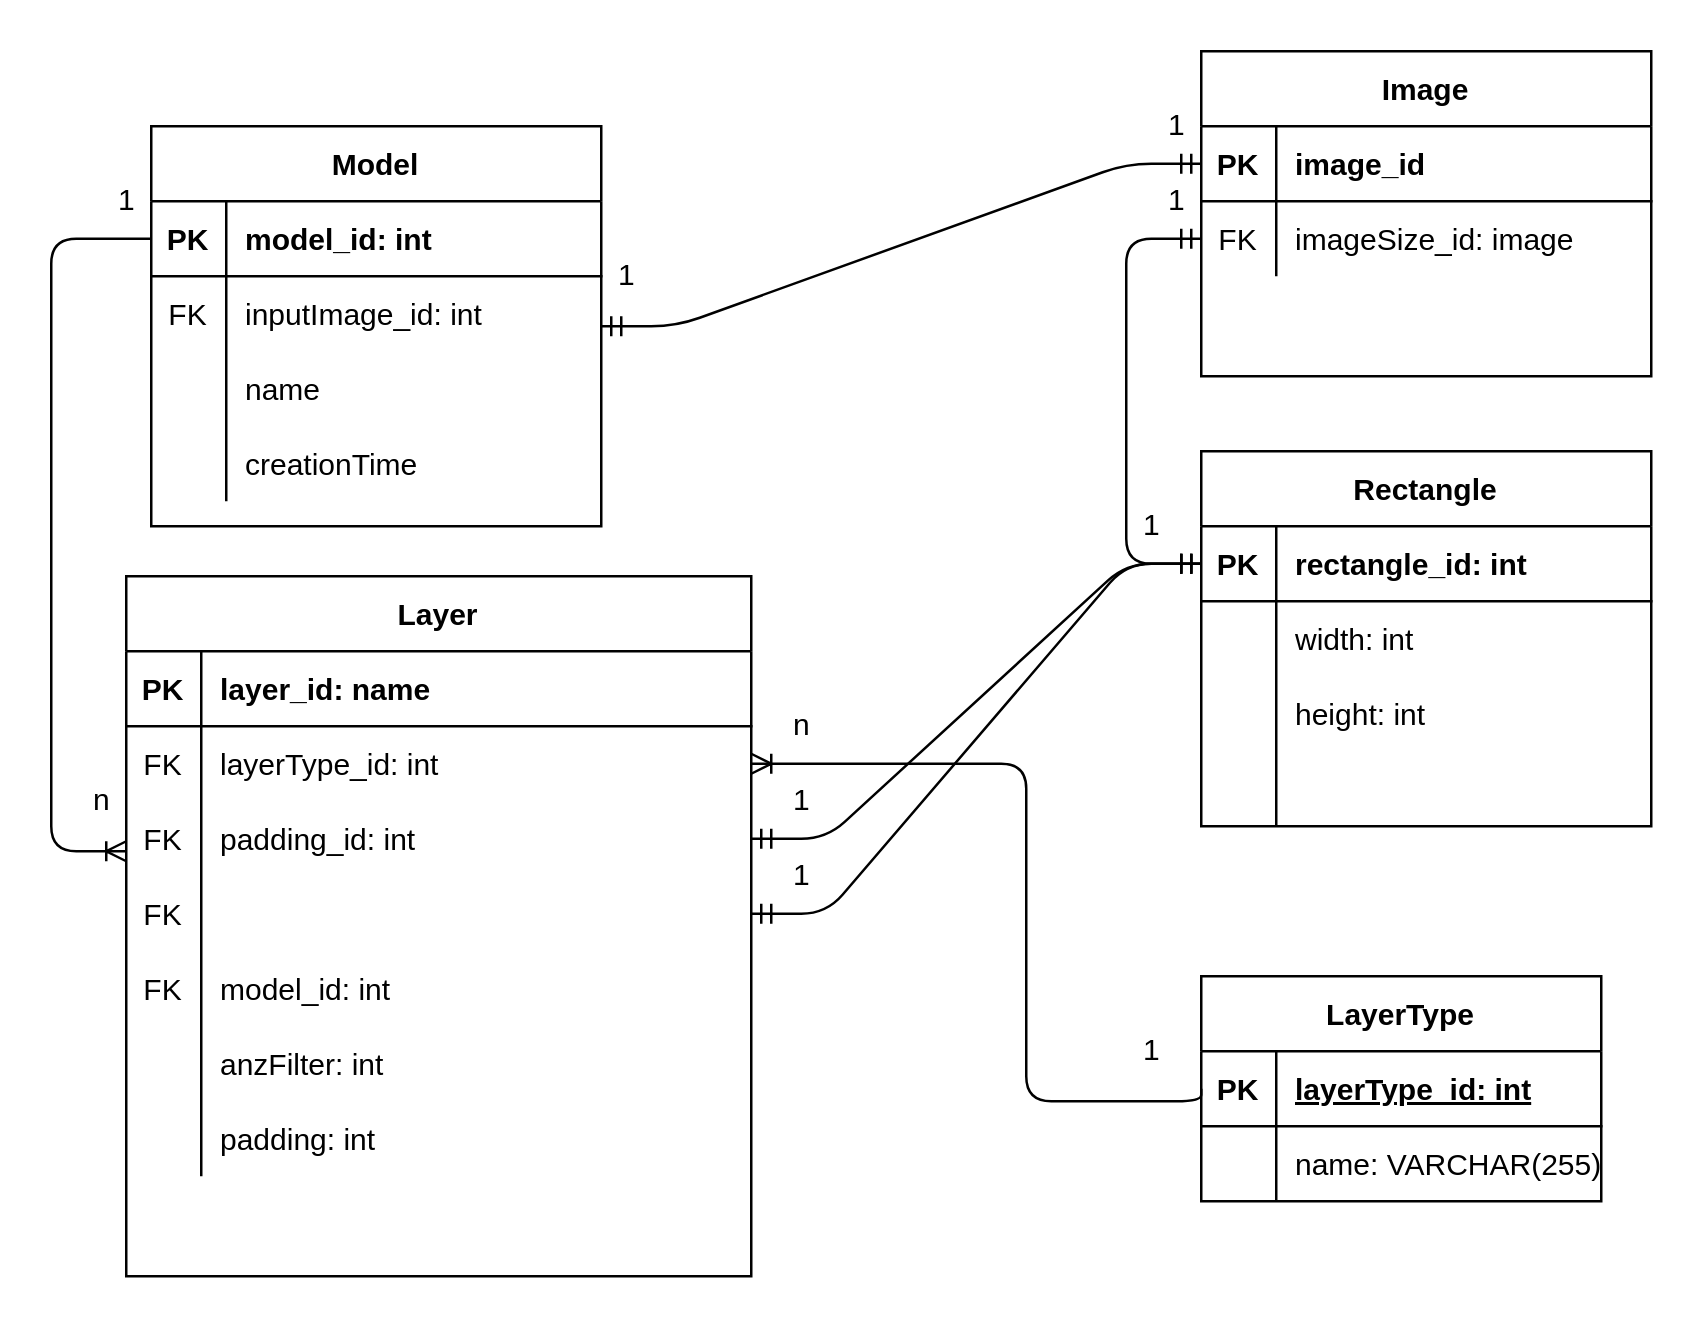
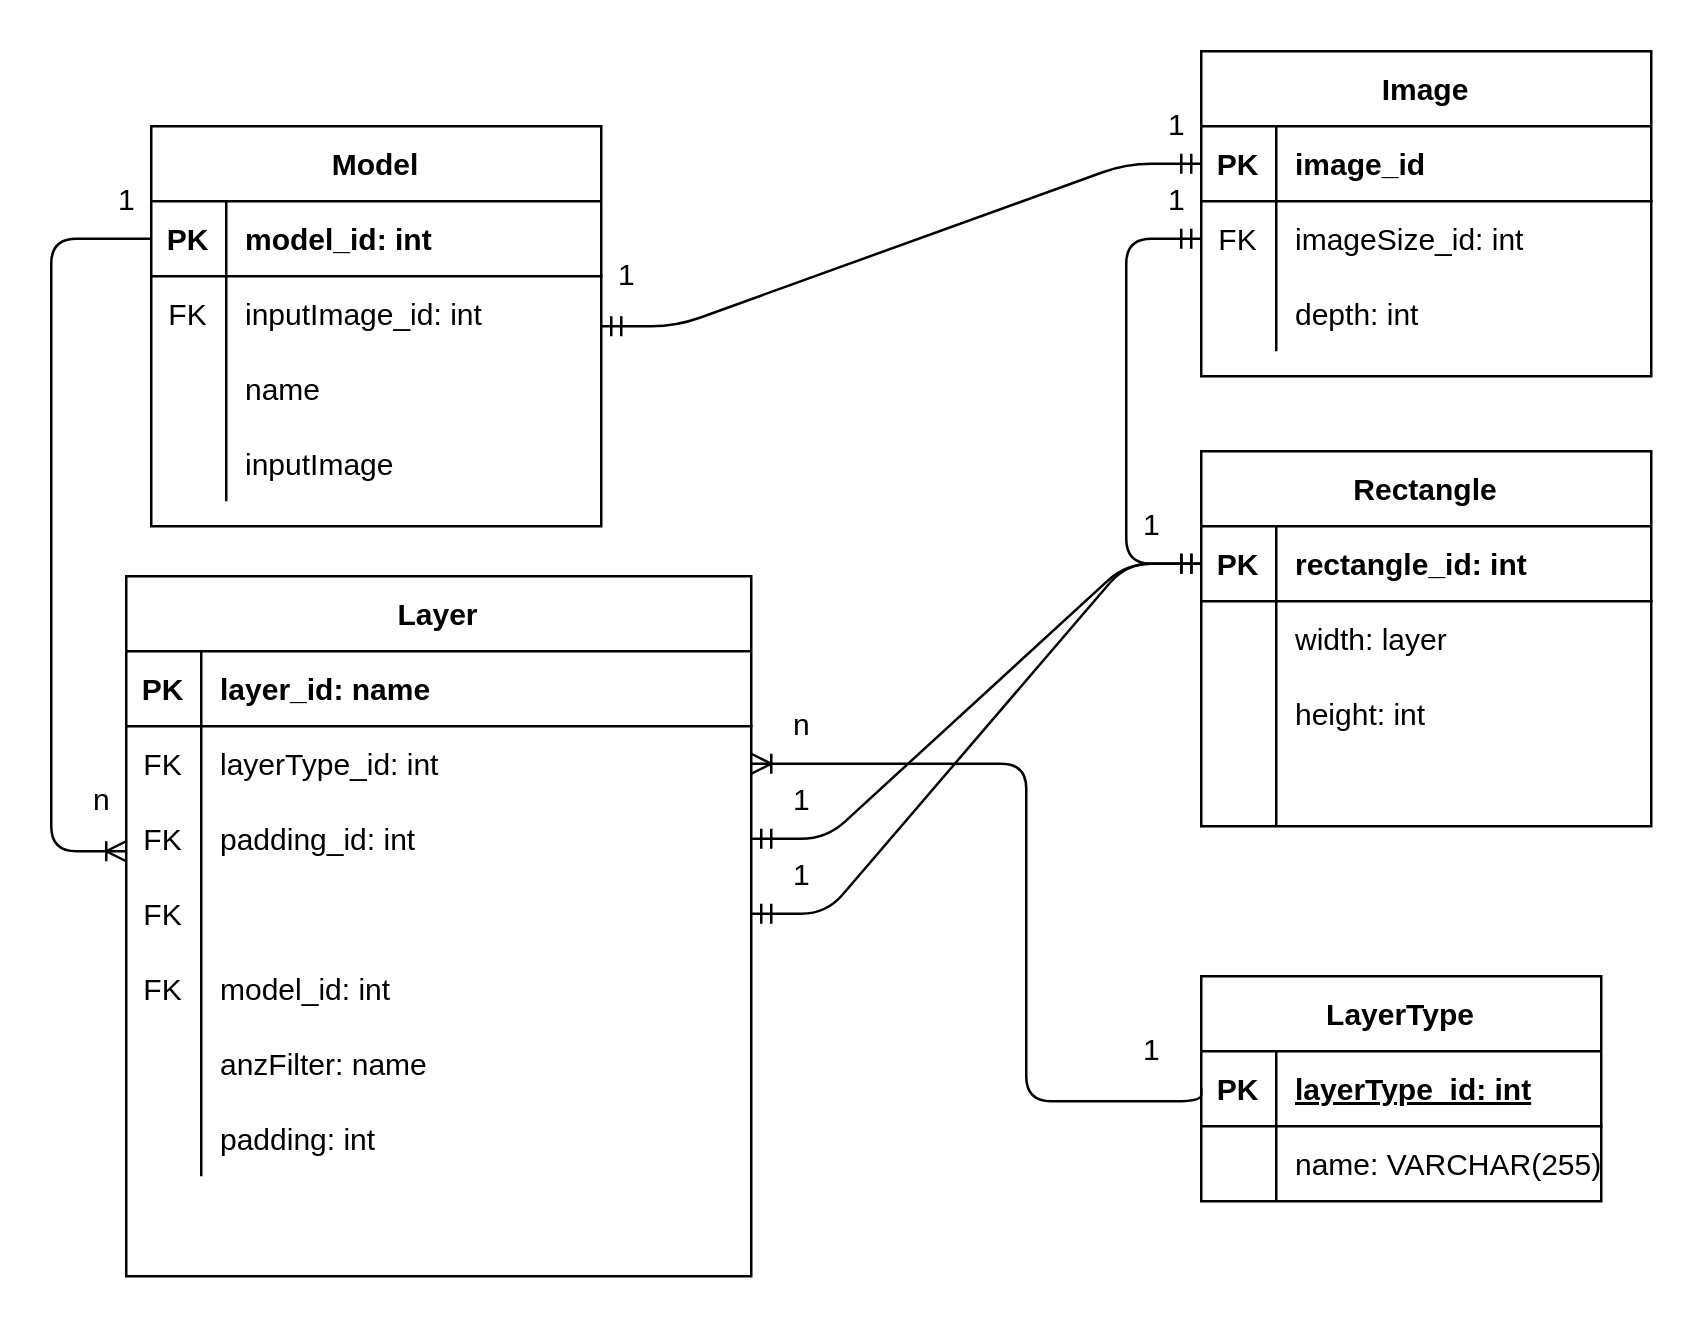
(1431, 240) -> (1414, 240)
none -> (1464, 314)
(338, 465) -> (325, 465)
(1363, 640) -> (1380, 640)
(318, 1065) -> (330, 1065)
